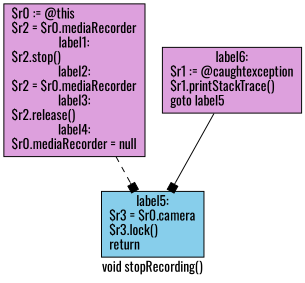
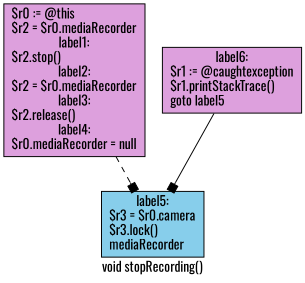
(153, 224) -> (153, 224)
